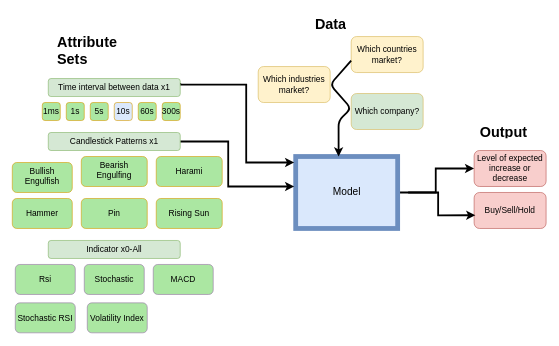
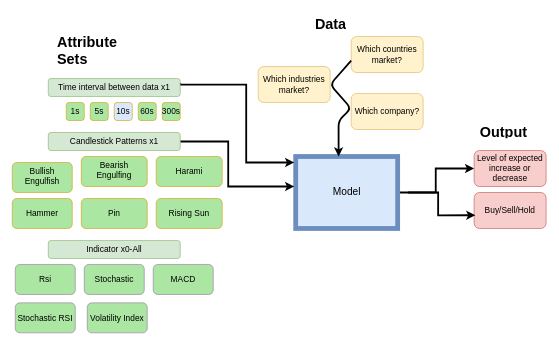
(51, 111) -> none
(387, 111) -> (387, 111)
